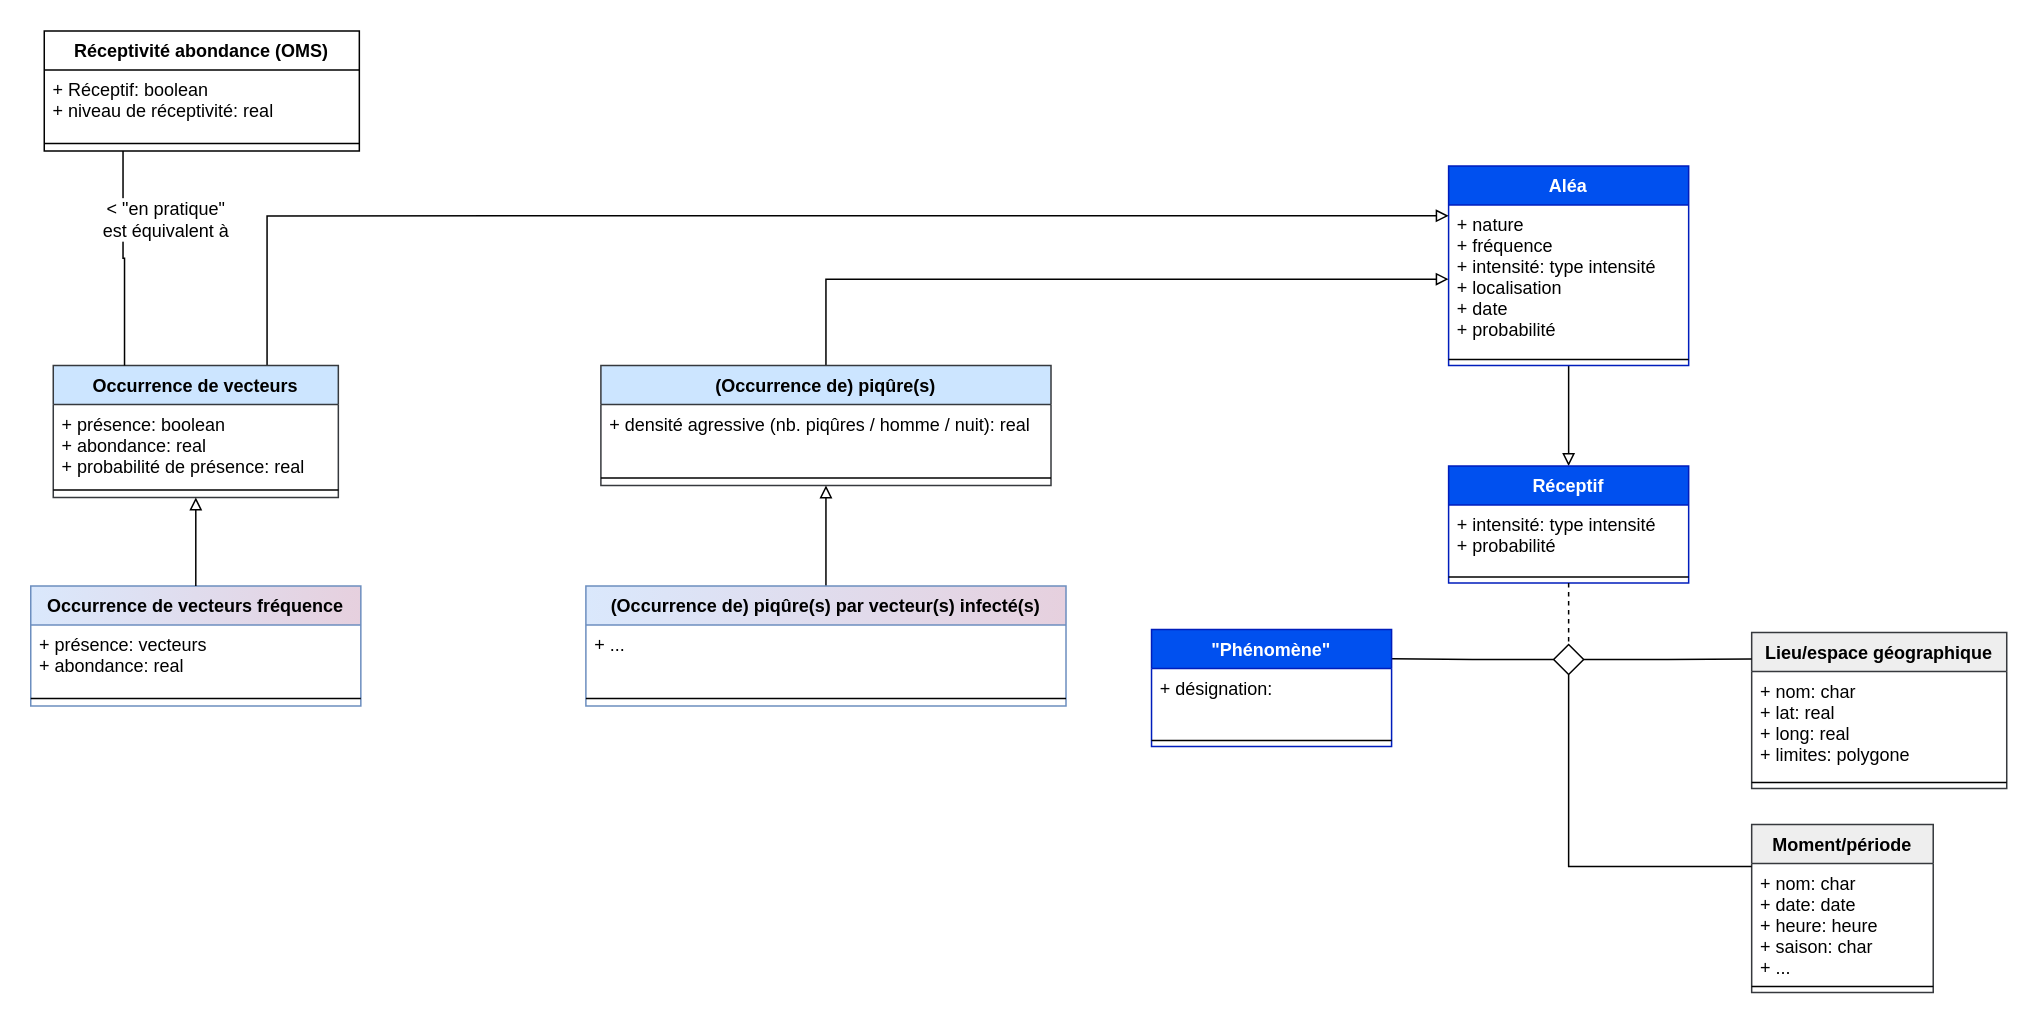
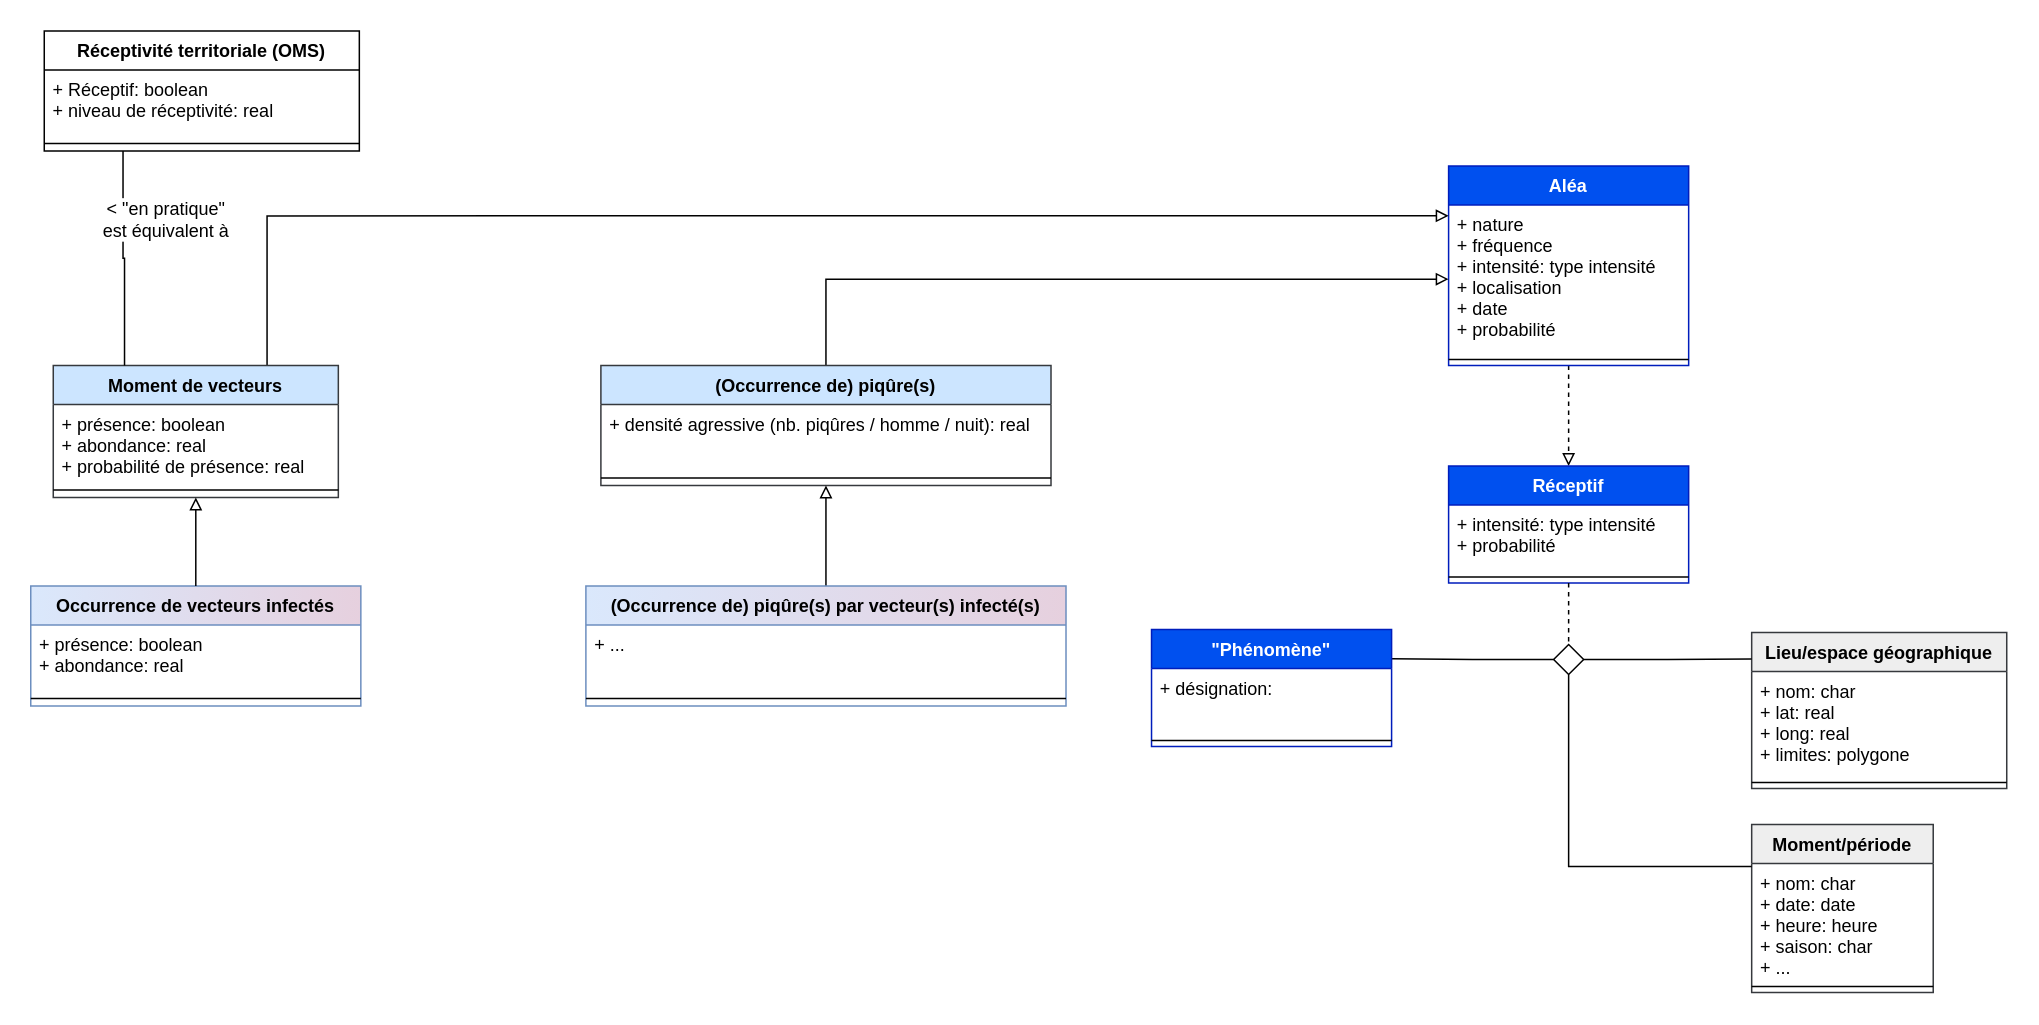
(201, 51) -> (201, 51)
(195, 386) -> (195, 386)
(1568, 410) -> (1568, 410)
(195, 606) -> (195, 606)
(133, 645) -> (125, 645)
